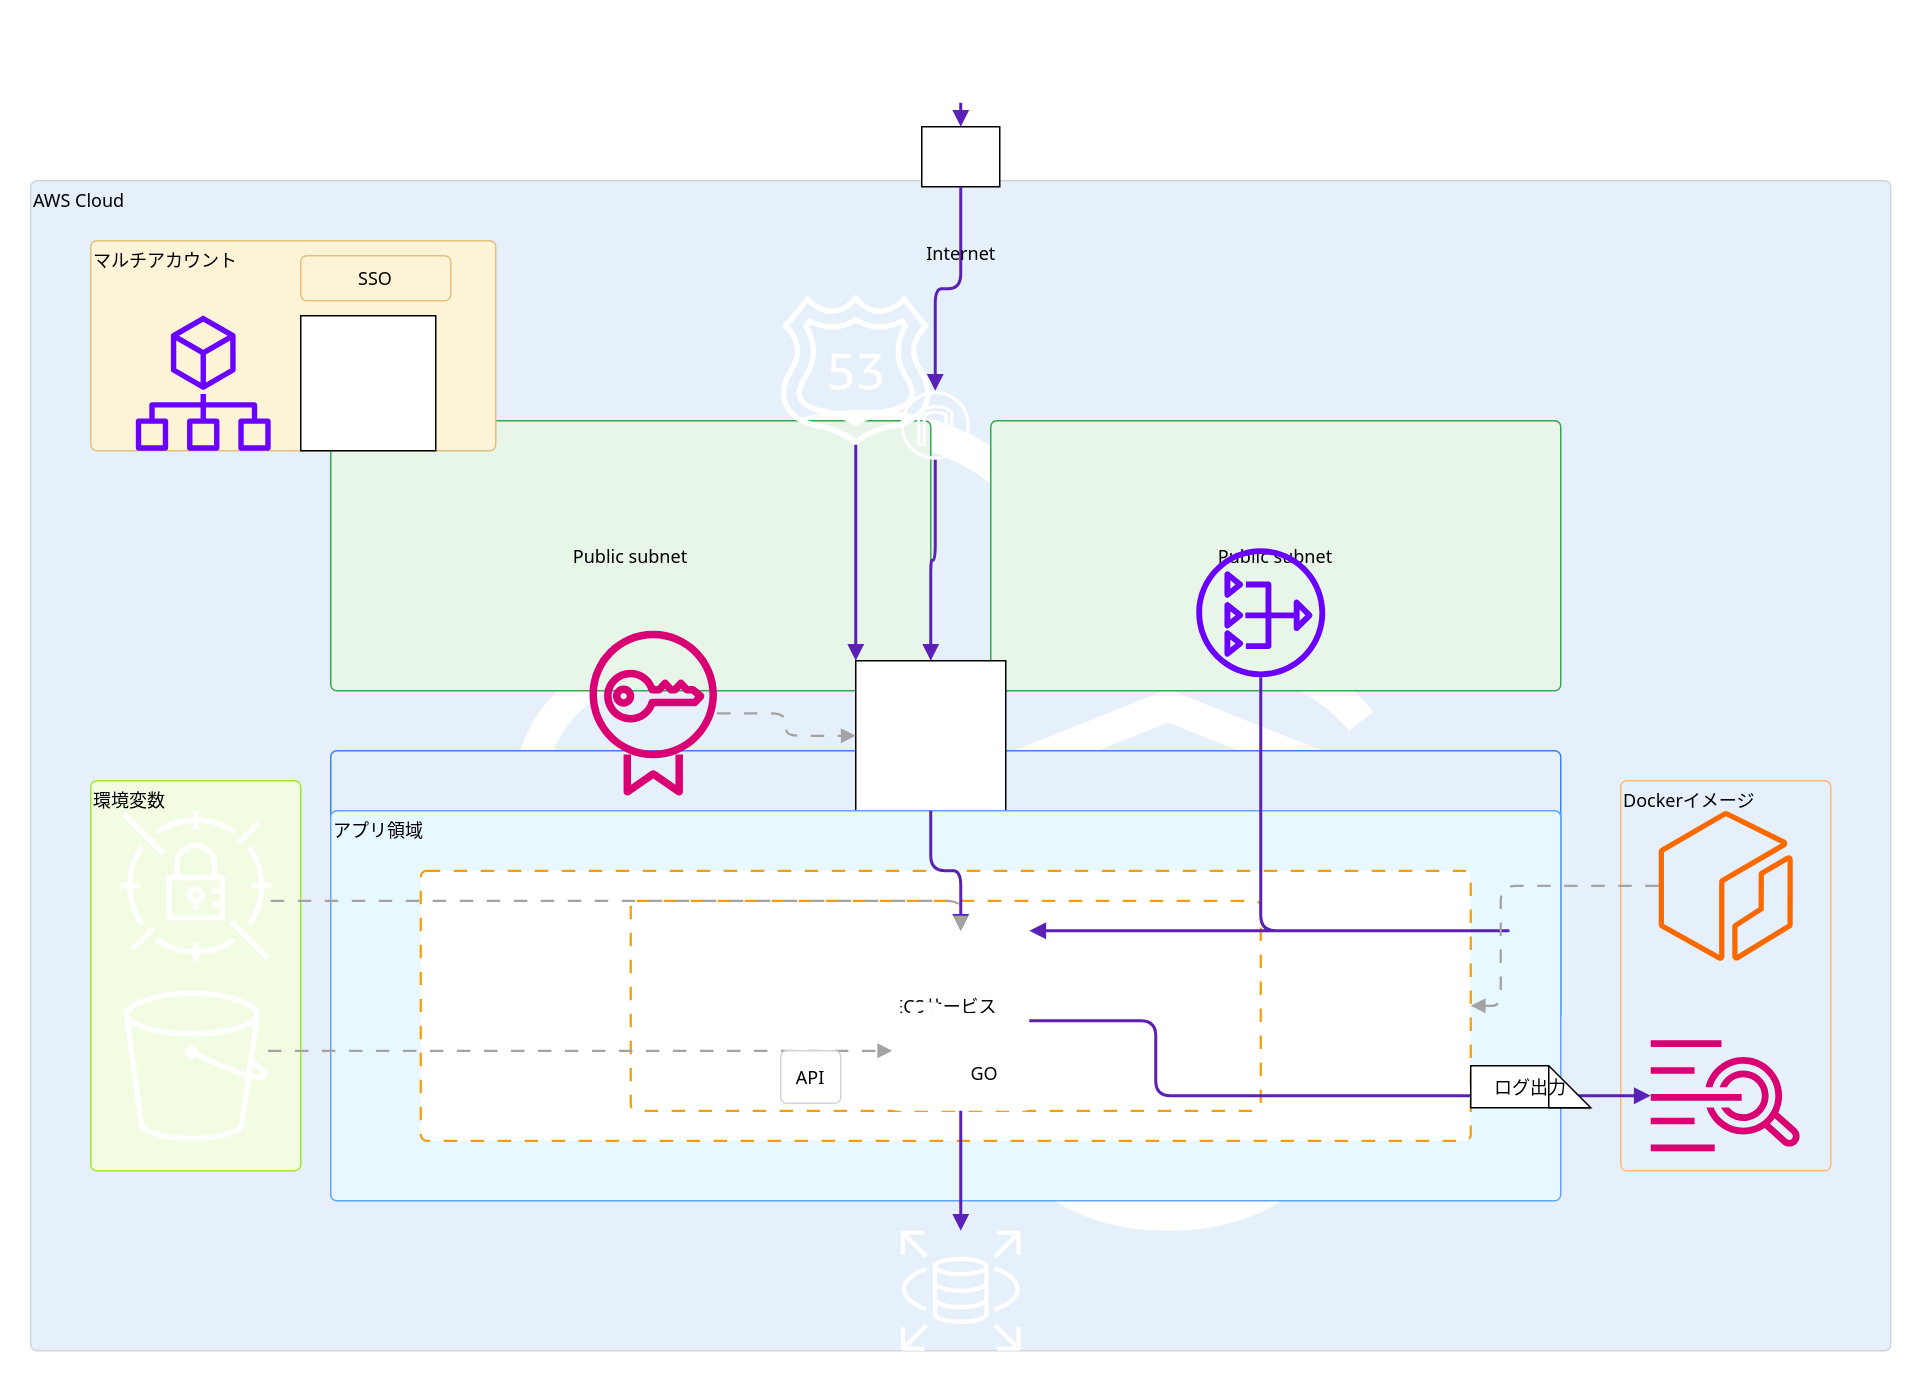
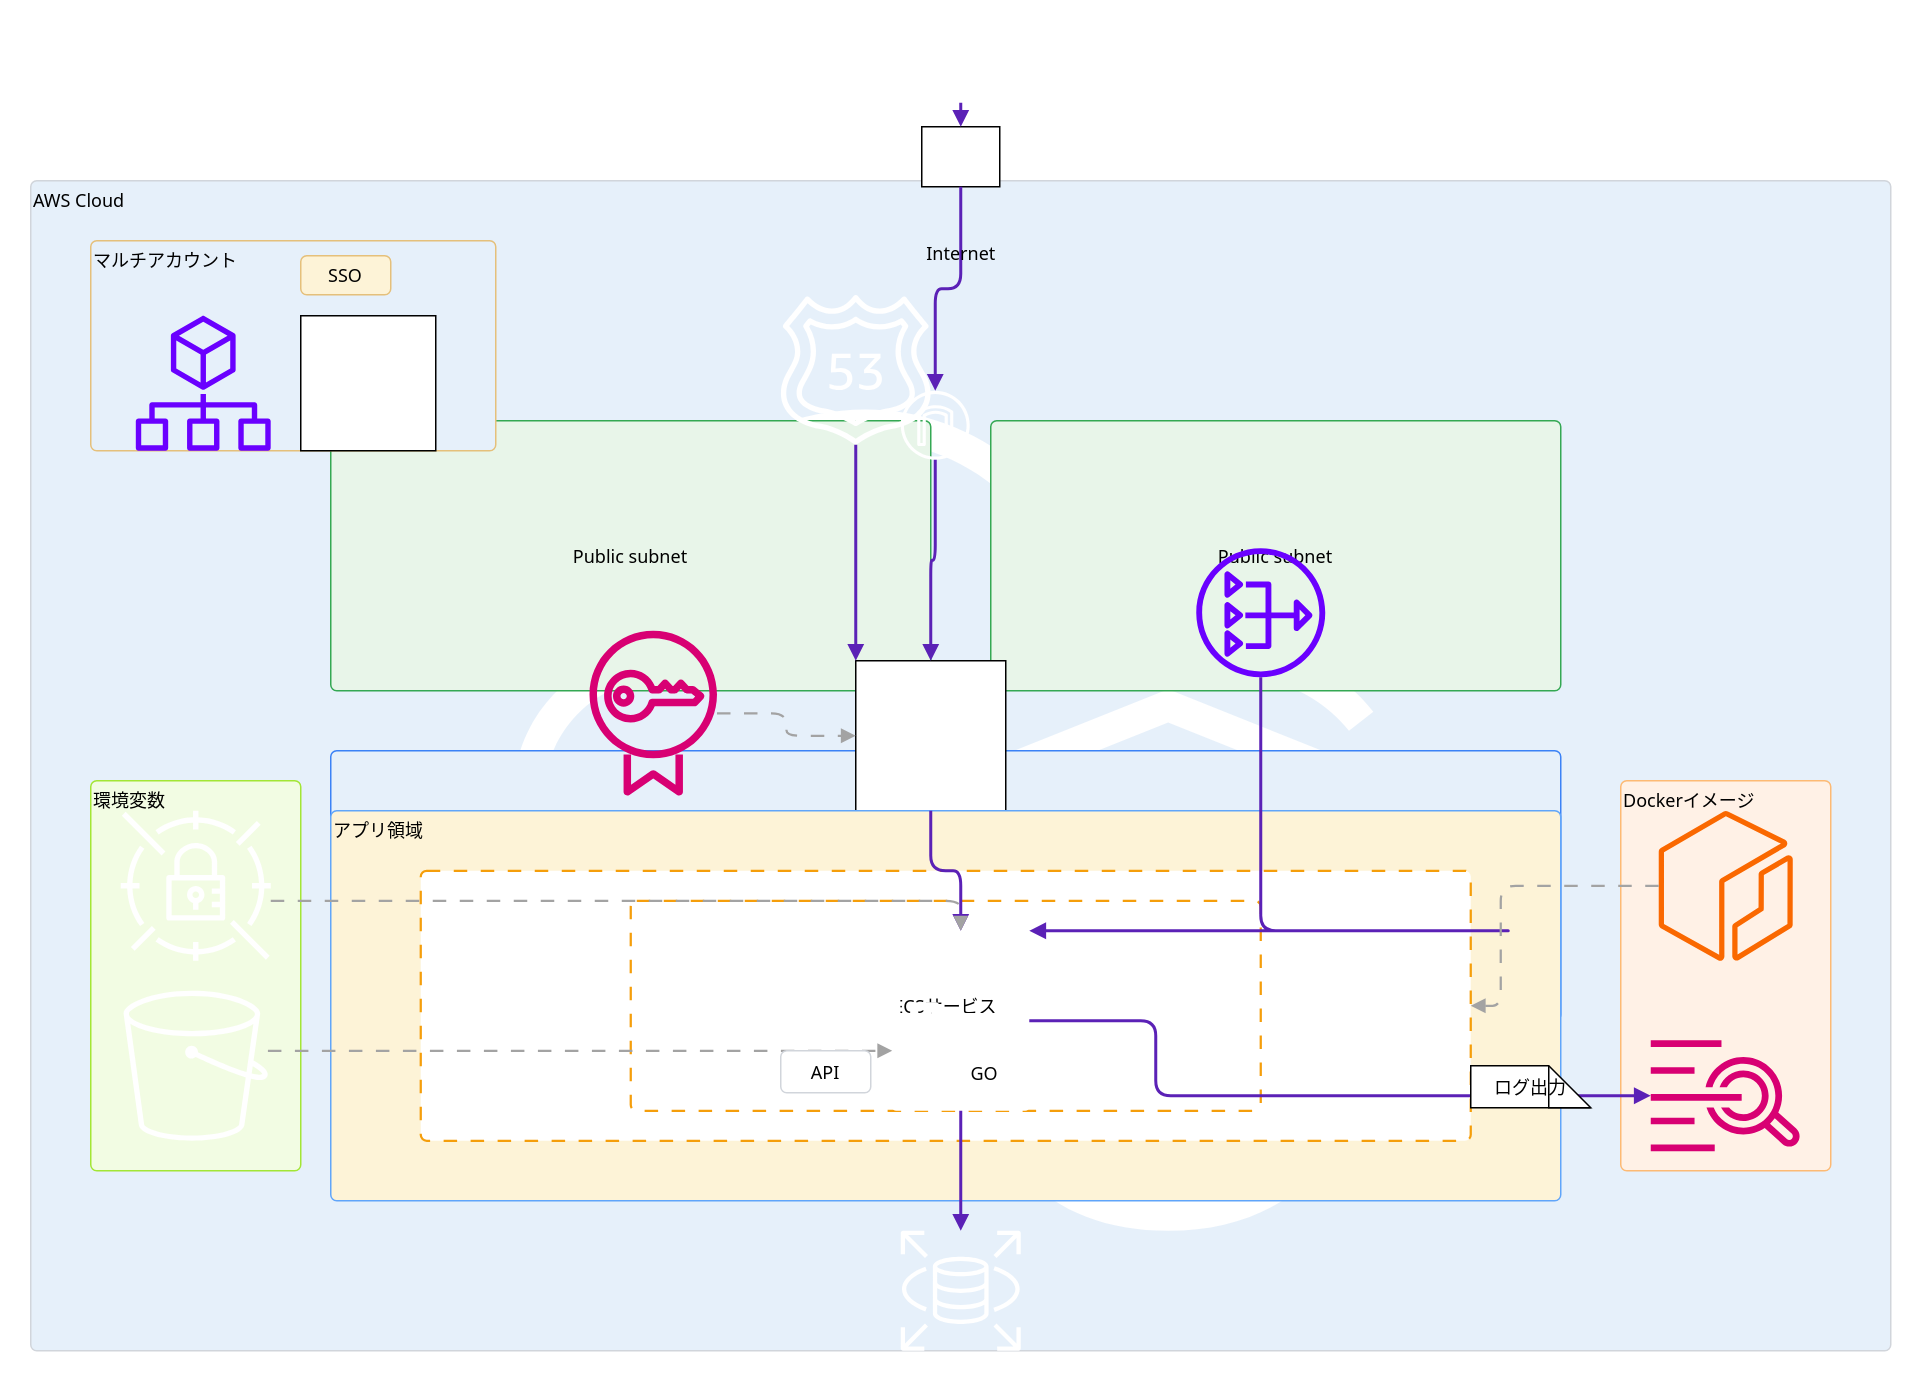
(376, 278) -> (346, 275)
(293, 346) -> (293, 346)
(378, 831) -> (378, 831)
(1726, 976) -> (1726, 976)
(811, 1077) -> (826, 1072)
